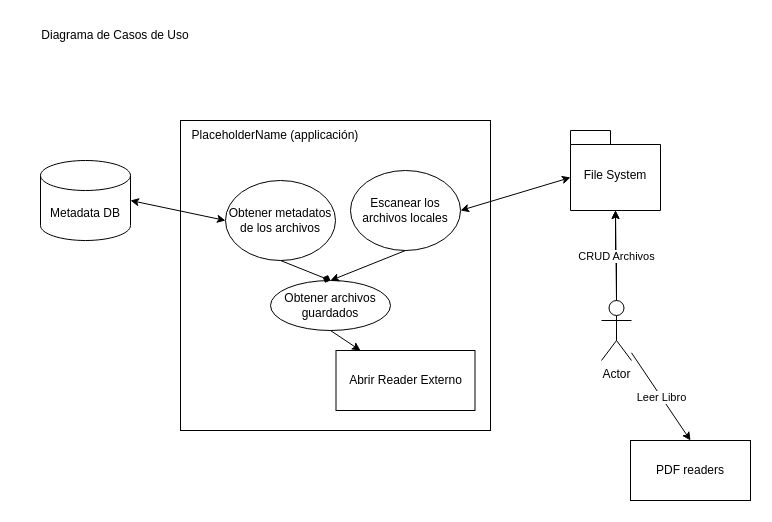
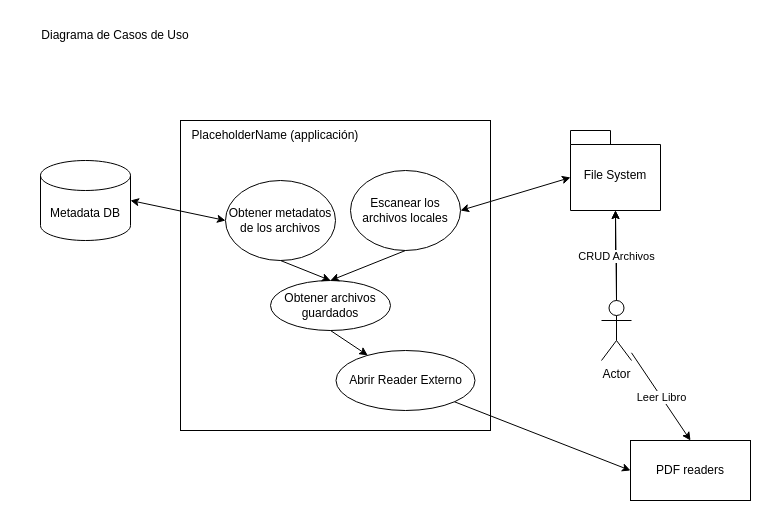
(321, 277) -> (323, 277)
(406, 381) -> (406, 381)
none -> (540, 435)
